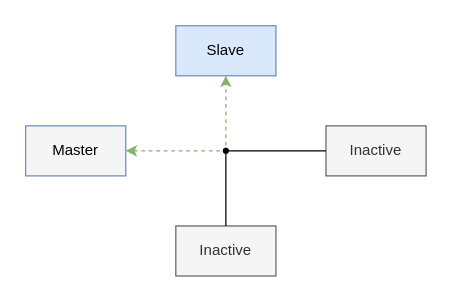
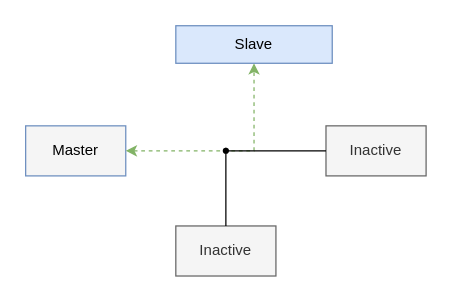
(226, 51) -> (254, 44)
